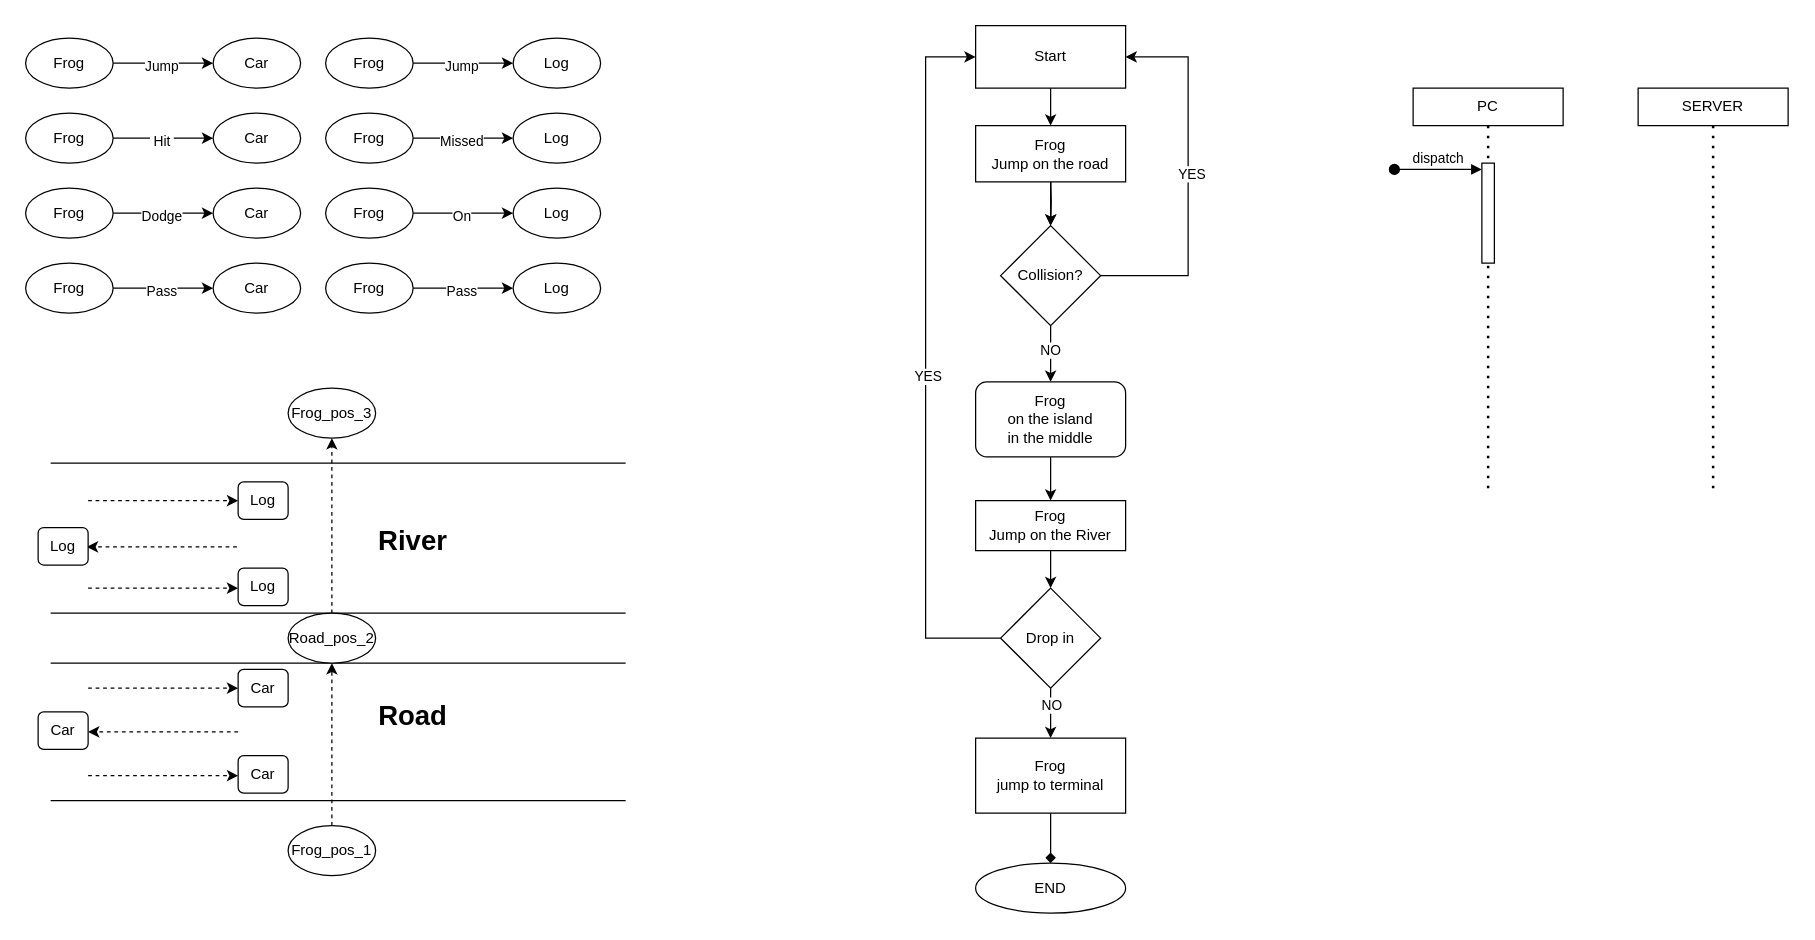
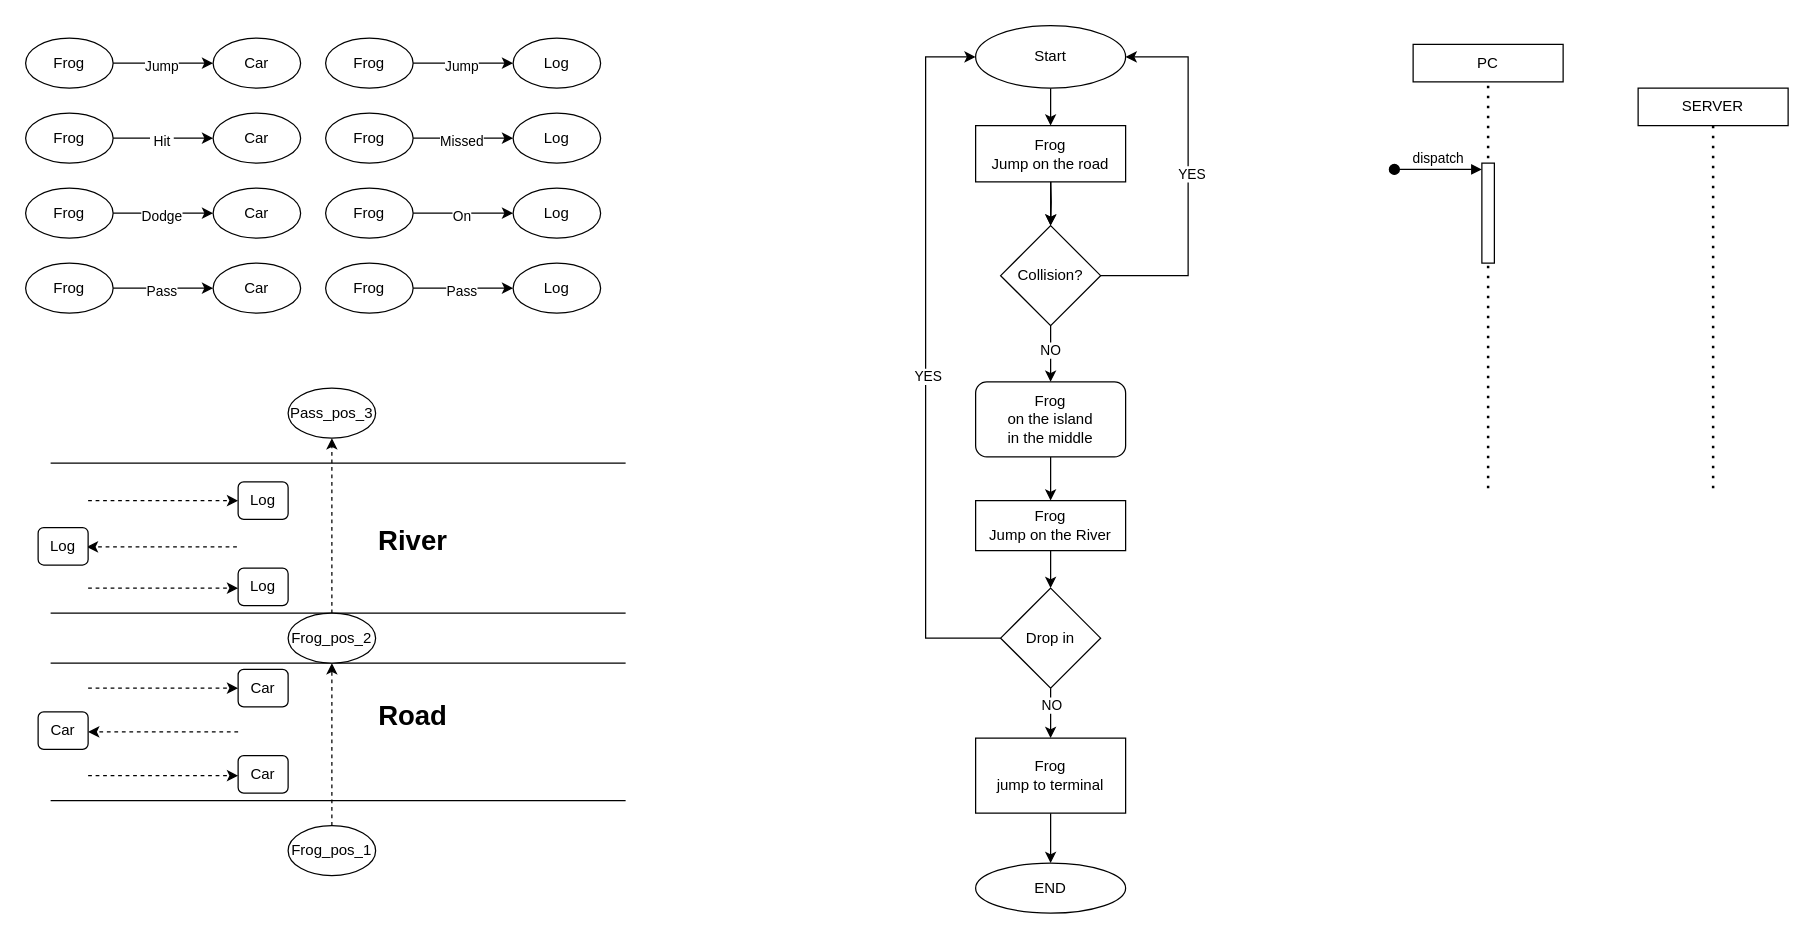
(1051, 57) -> (1051, 57)
(1488, 107) -> (1488, 63)
(332, 413) -> (332, 413)
(332, 638) -> (332, 638)
(1051, 852) -> (1051, 853)
